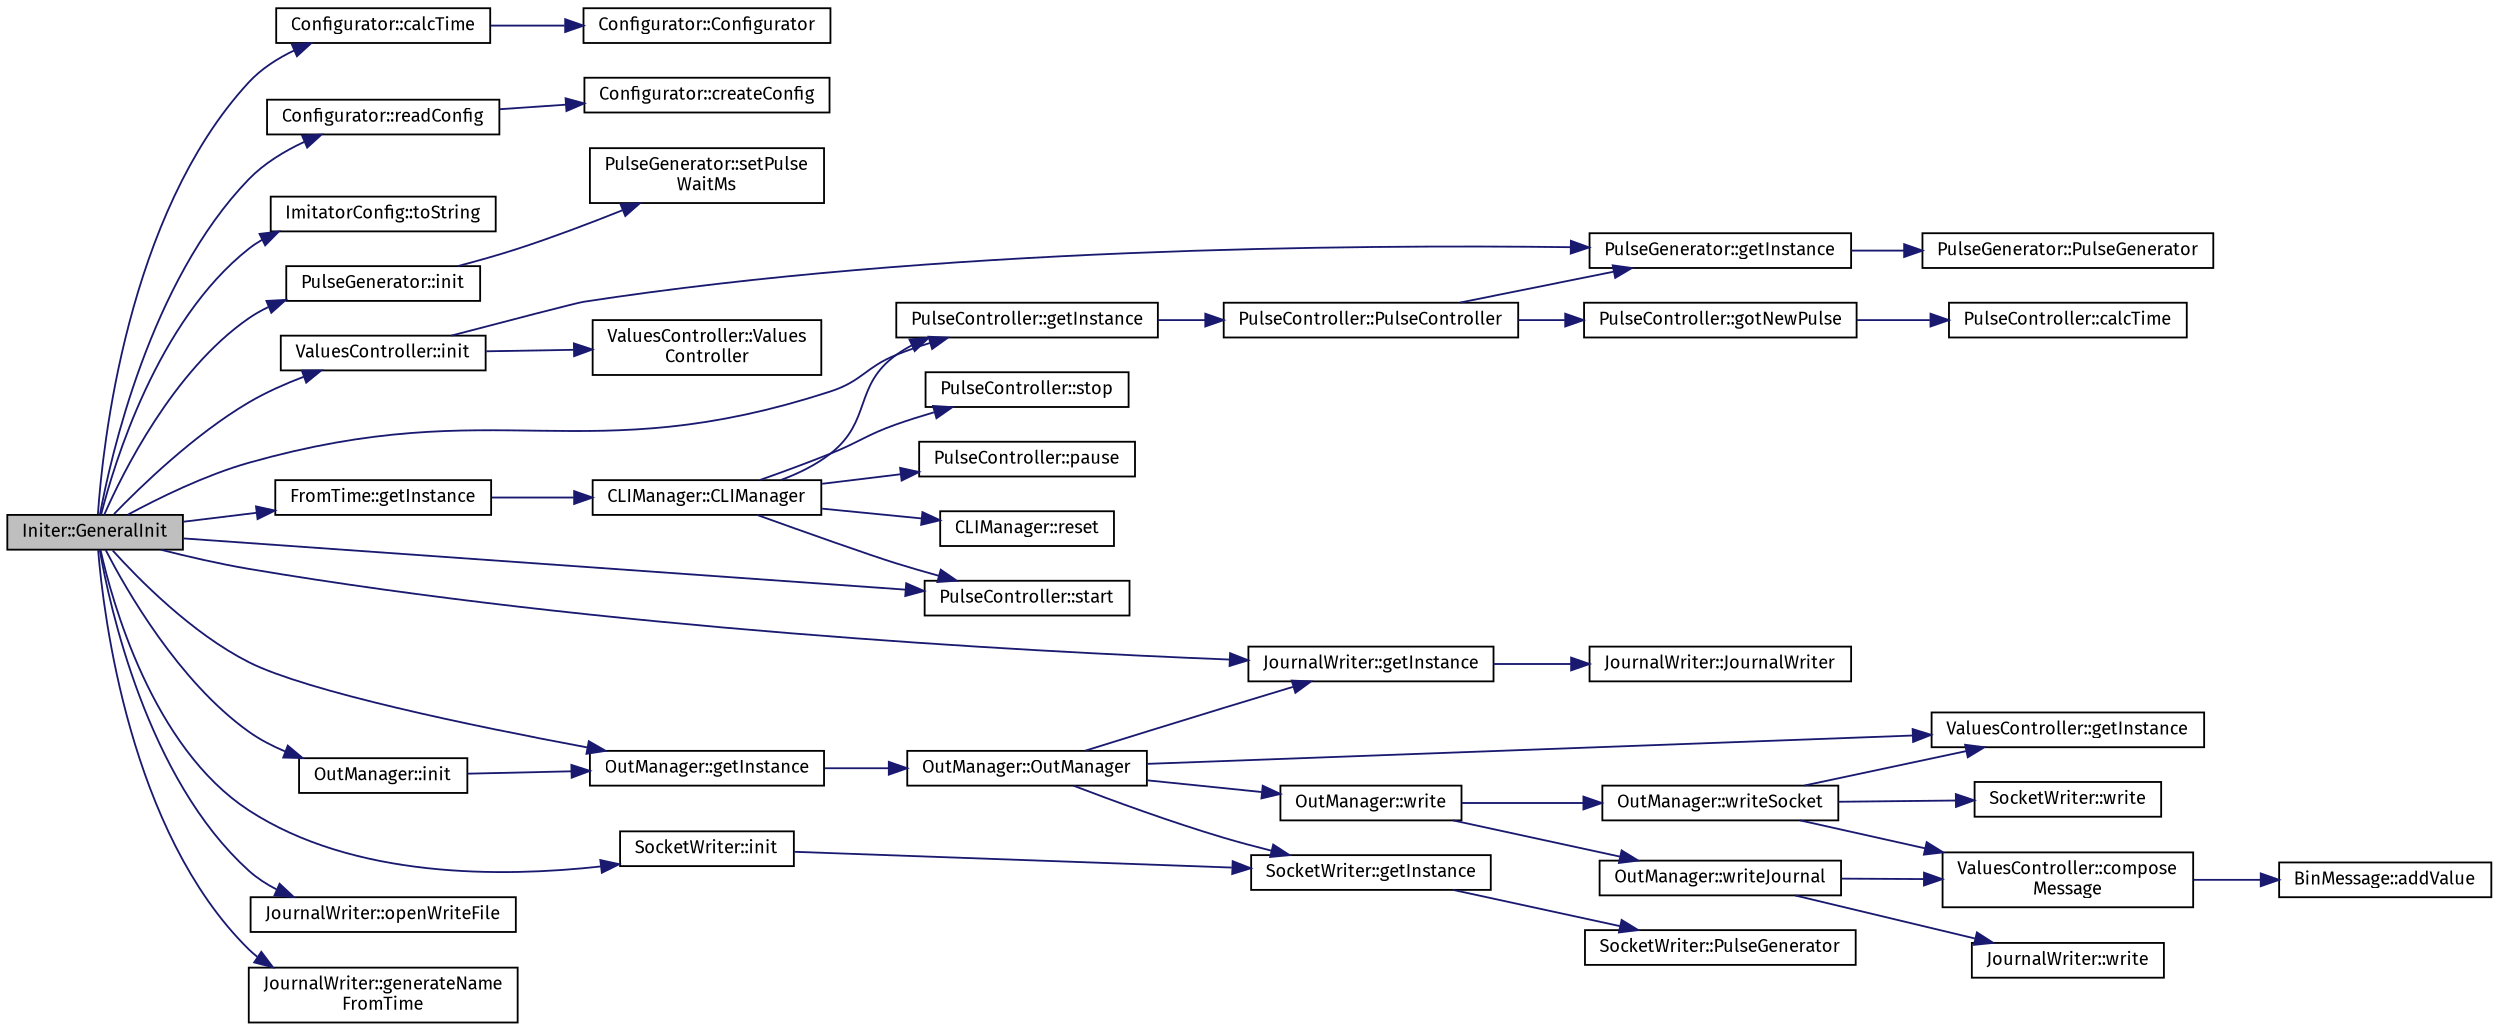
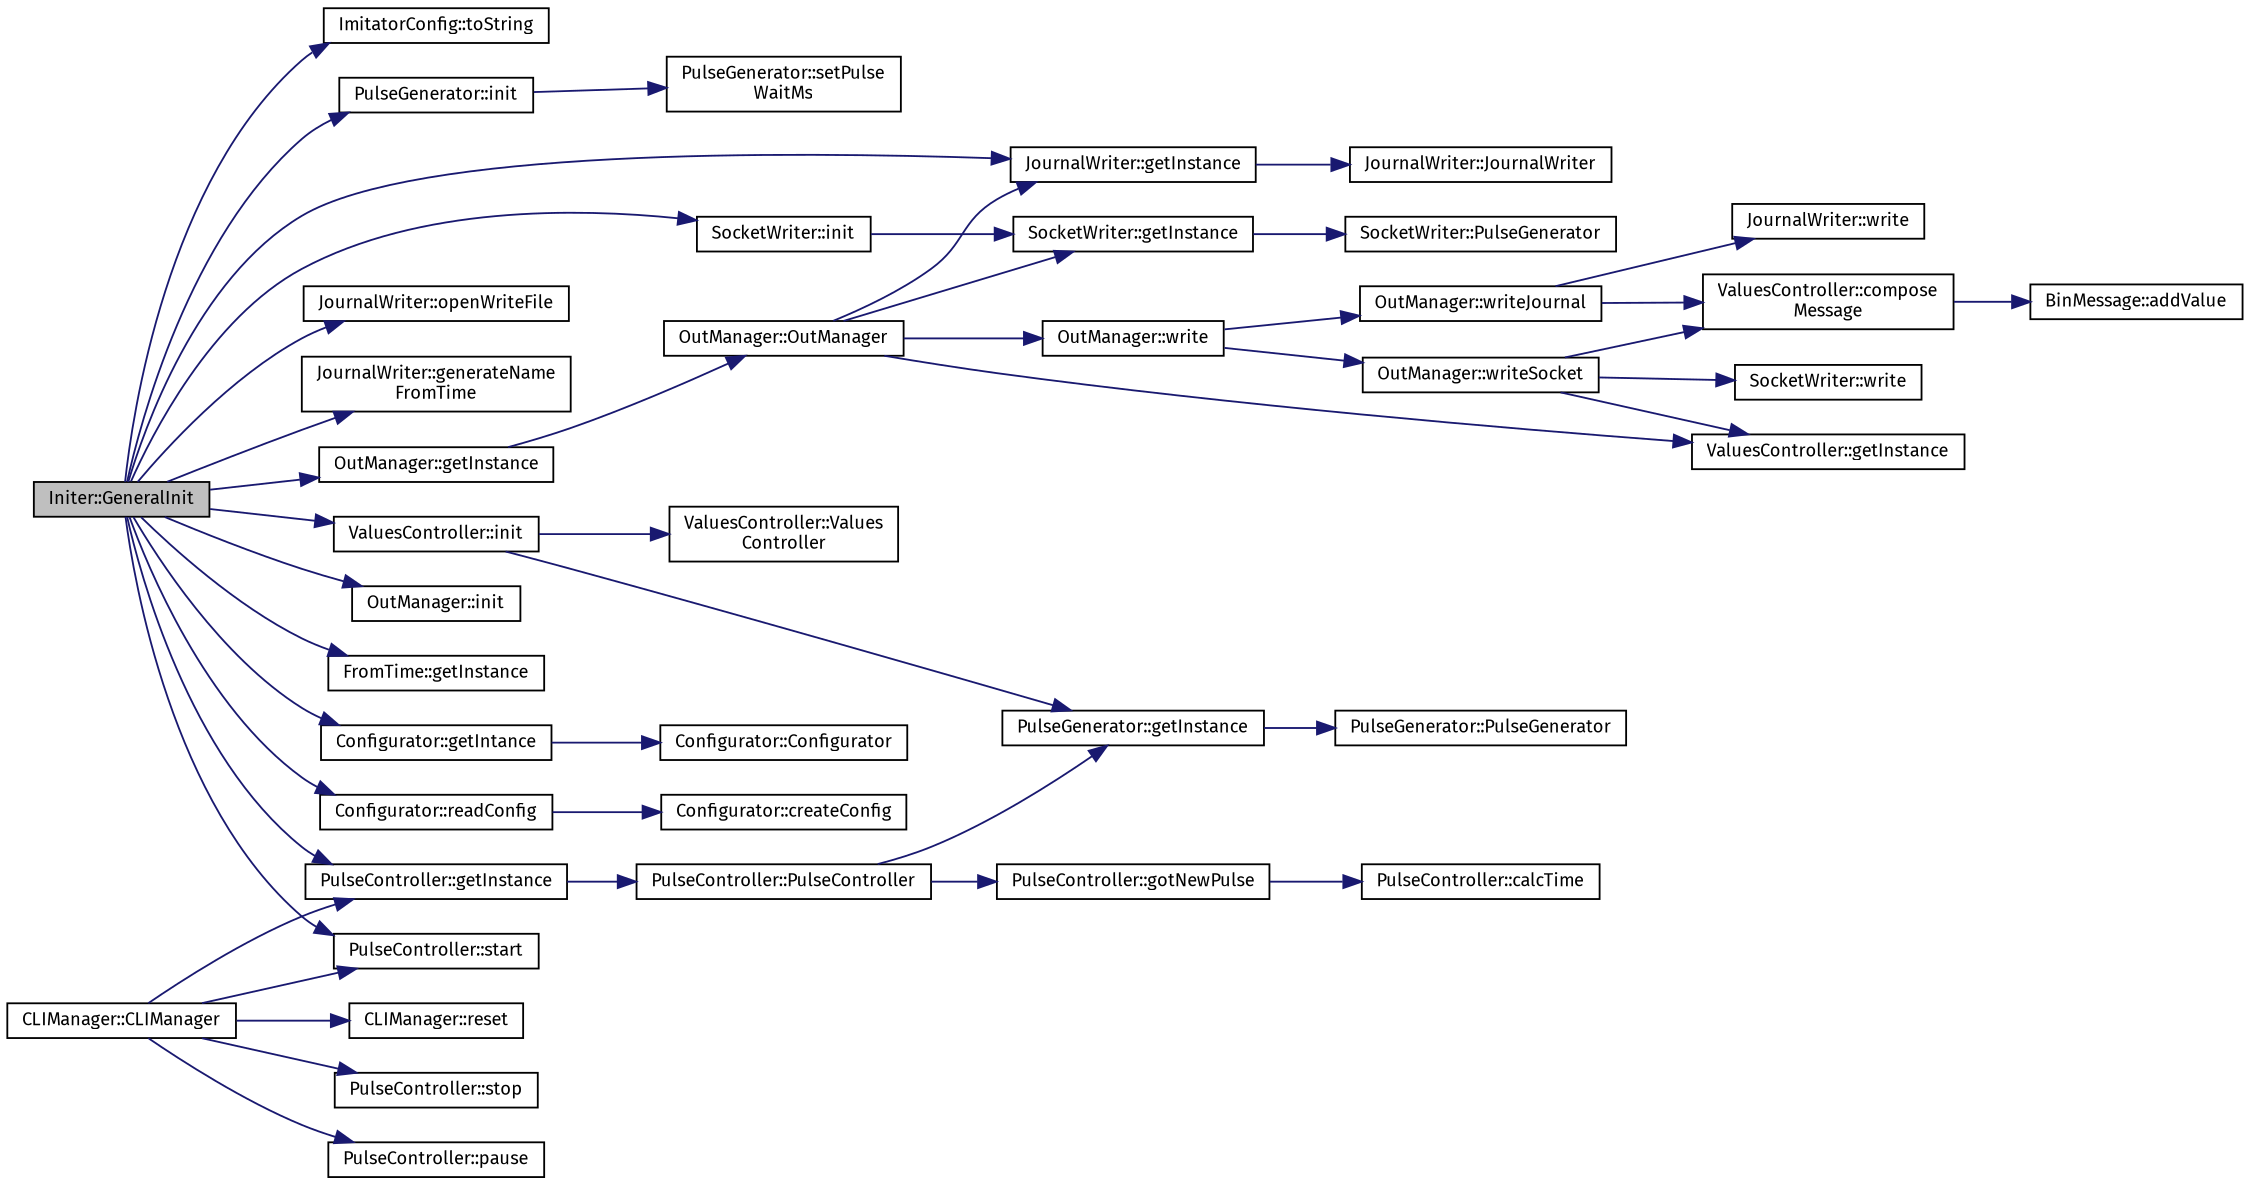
(383, 26) -> (436, 743)
(533, 498) -> none
(519, 772) -> none
